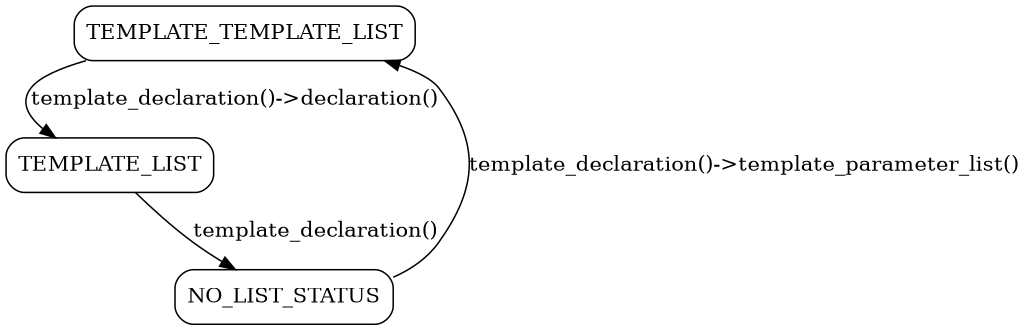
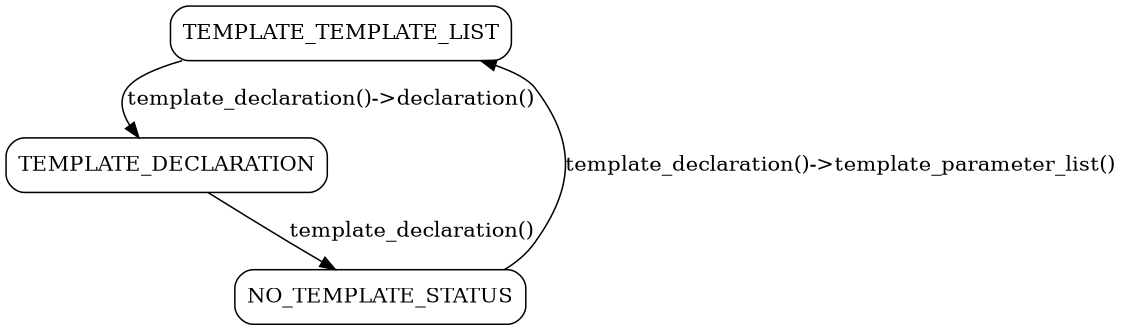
(110, 165) -> (167, 165)
(284, 297) -> (380, 297)
